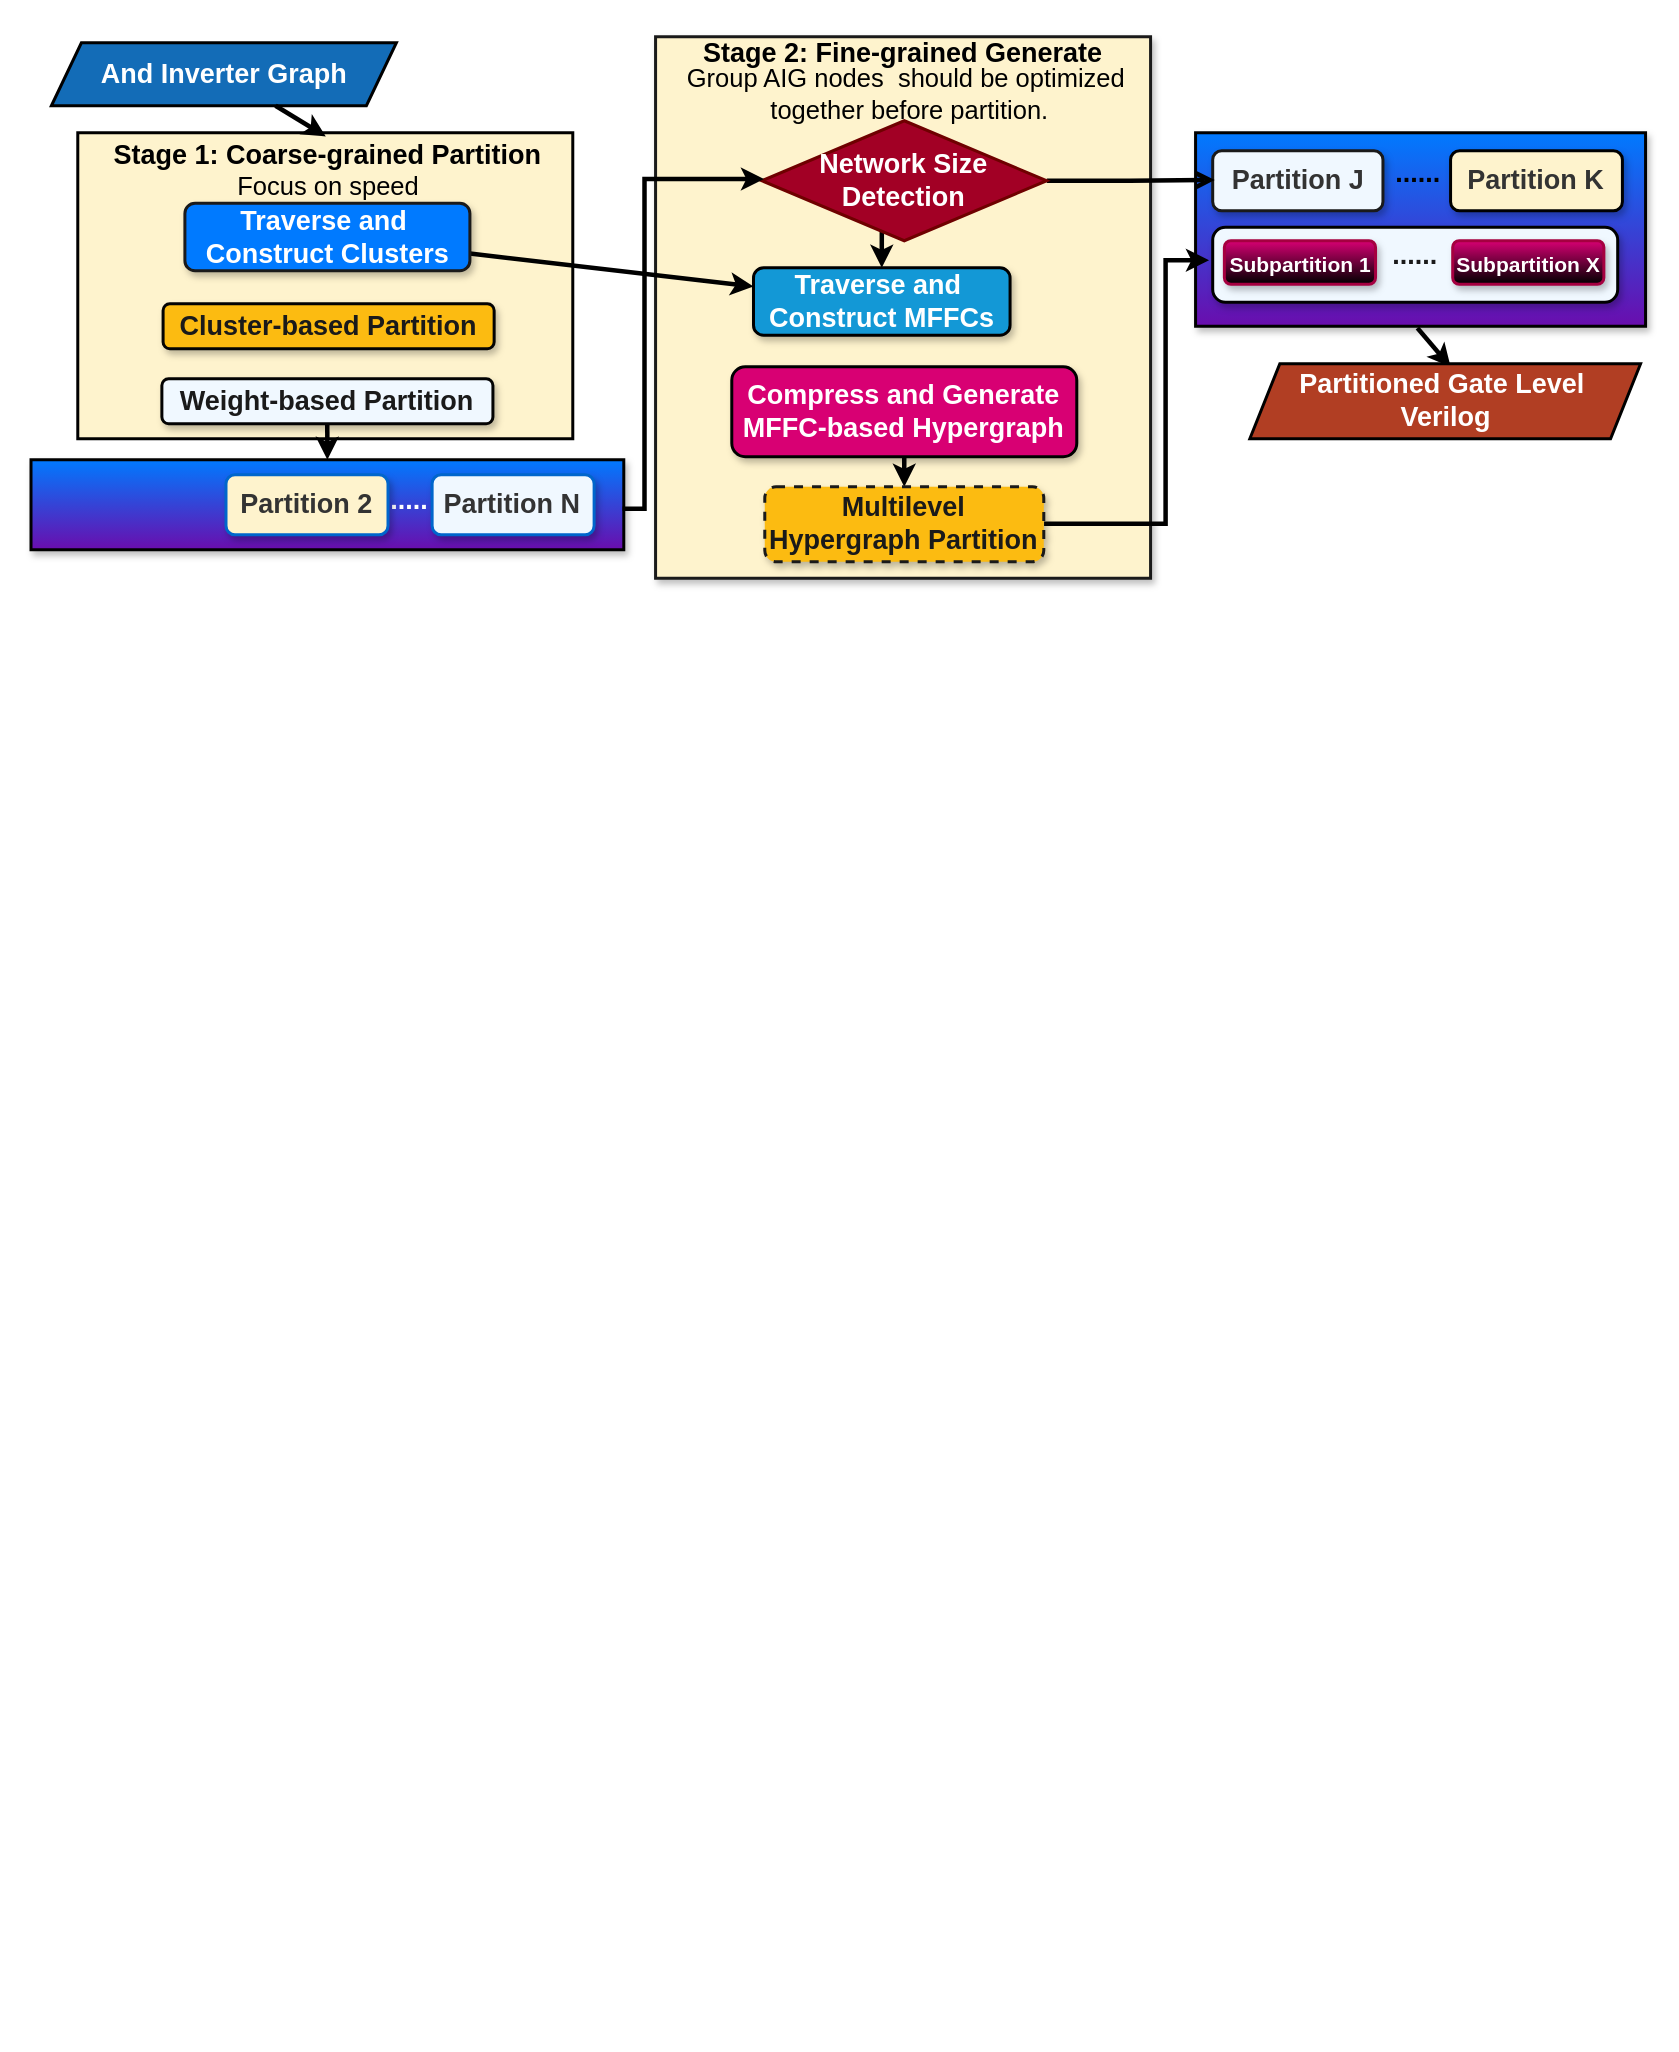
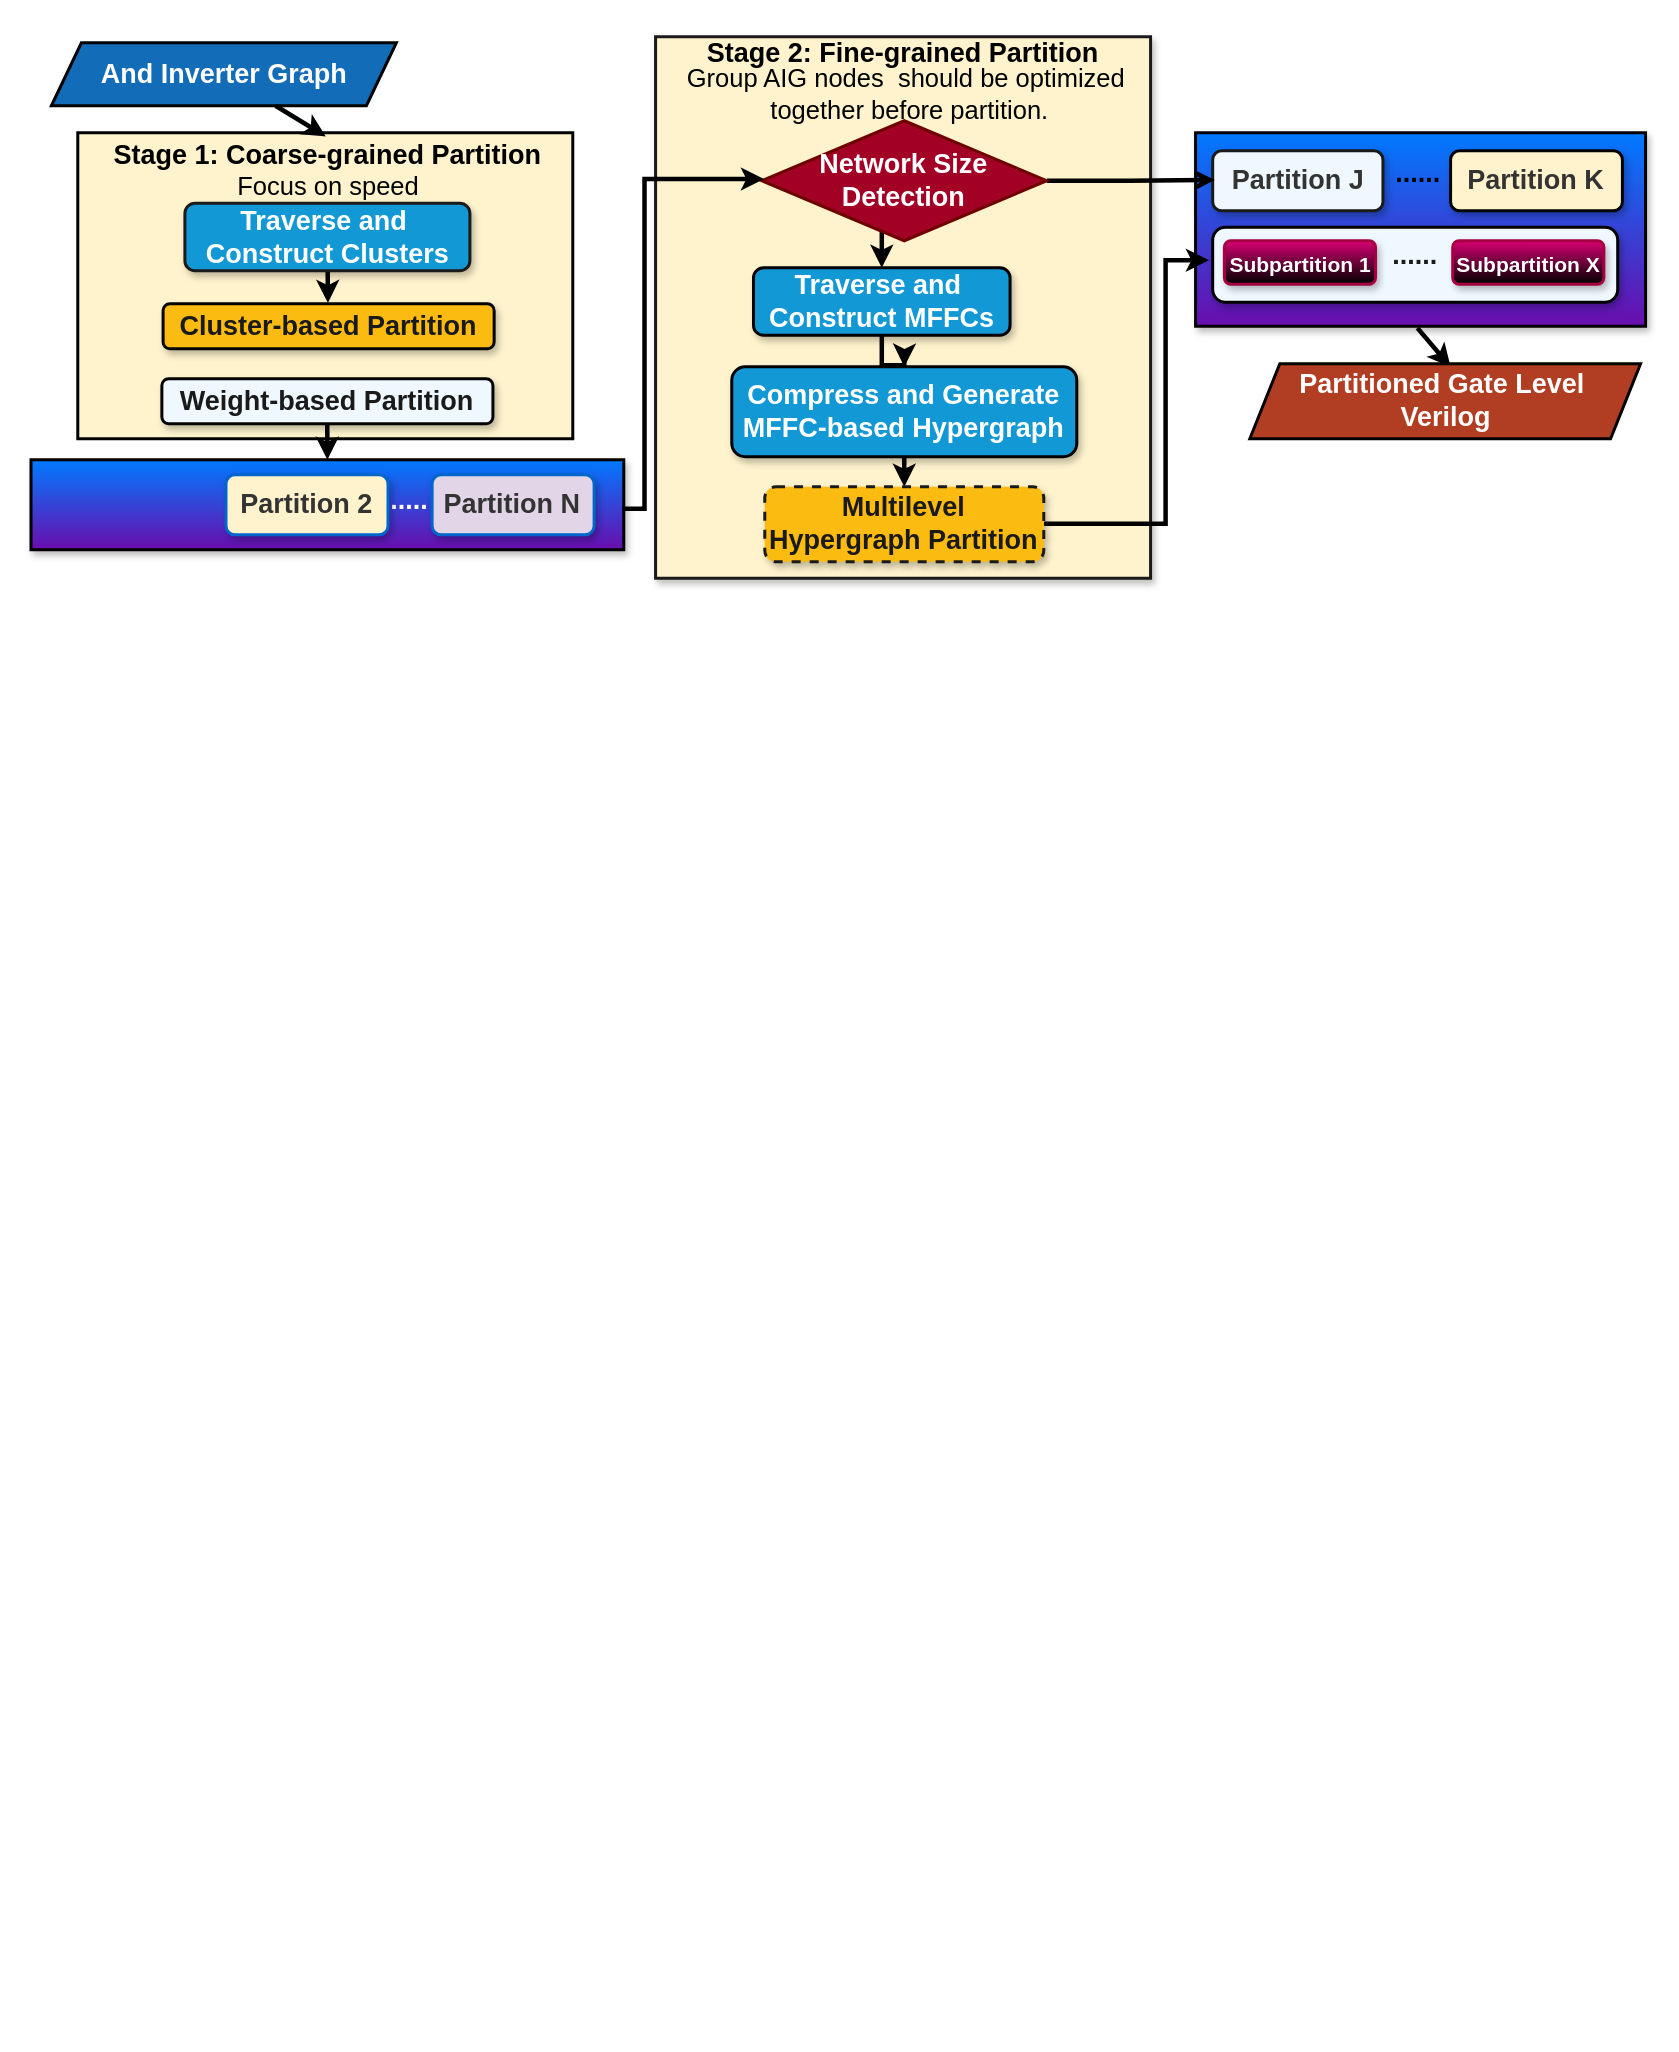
(903, 53) -> (903, 53)
(327, 237) -> (327, 237)
(604, 269) -> (327, 279)
none -> (884, 365)
(904, 412) -> (904, 412)
(513, 505) -> (513, 505)
